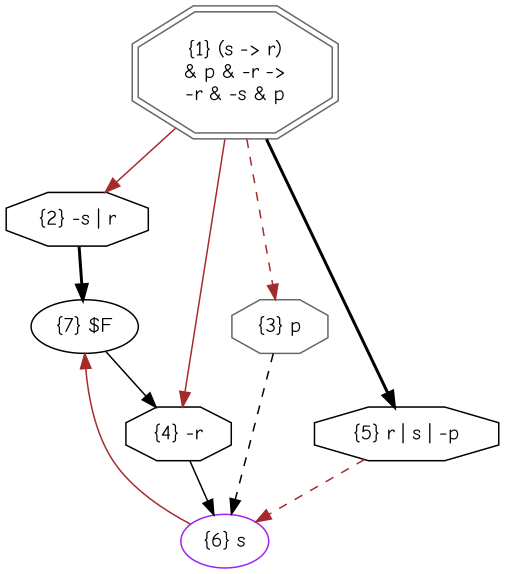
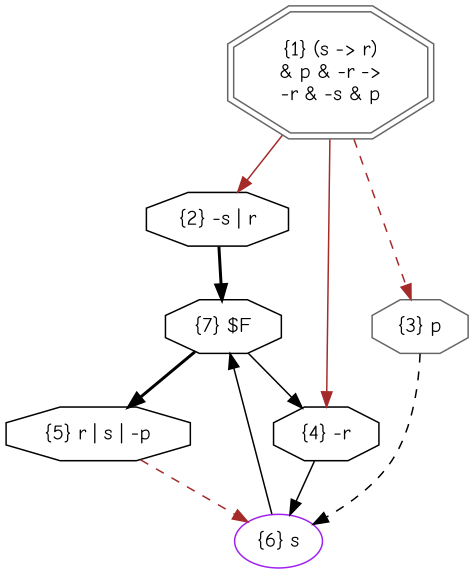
(327, 266) -> (168, 374)
(85, 327) -> (223, 327)
(114, 463) -> (253, 441)
